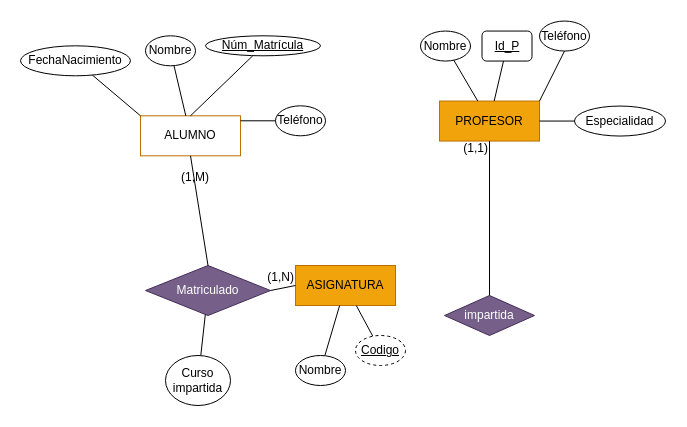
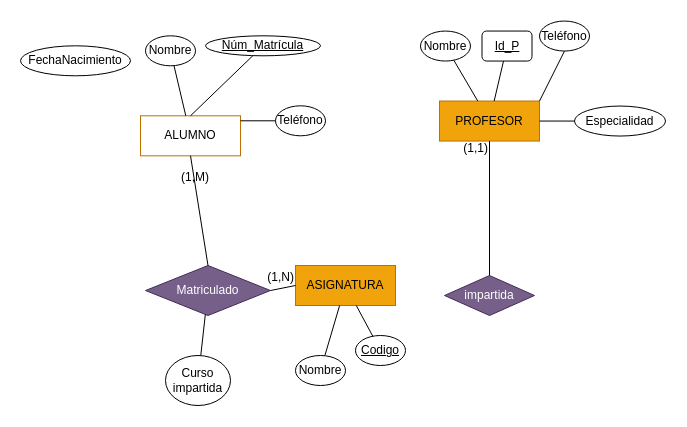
(117, 96) -> none
(490, 316) -> (490, 296)
(381, 351) -> (381, 351)
